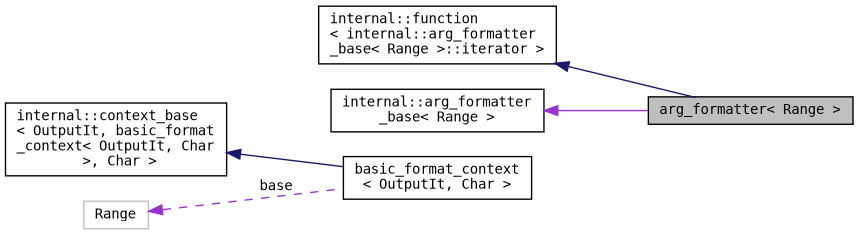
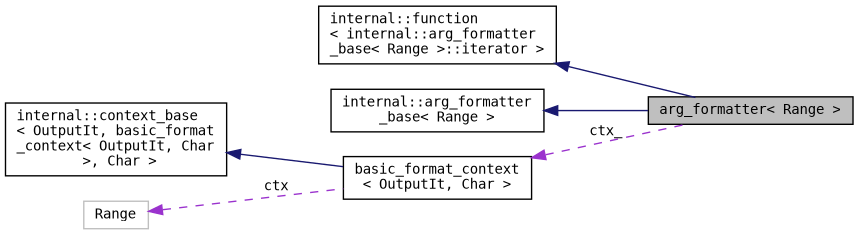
(603, 111) -> (603, 111)
none -> (617, 139)
(273, 187) -> (273, 187)
